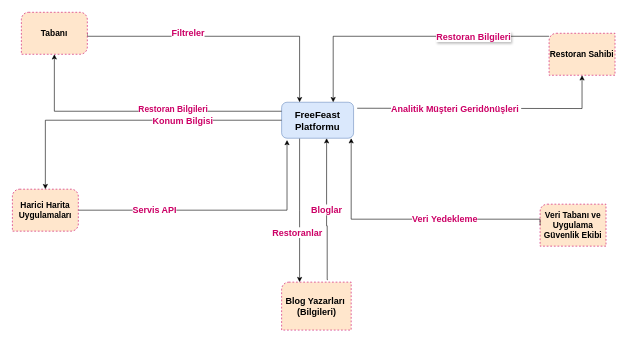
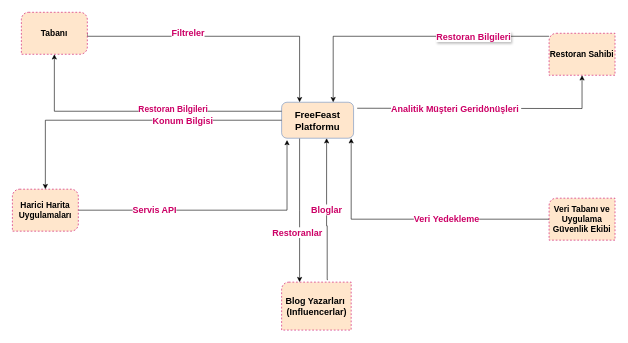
(318, 120) -> (318, 120)
(573, 225) -> (582, 219)
(317, 306) -> (317, 306)
